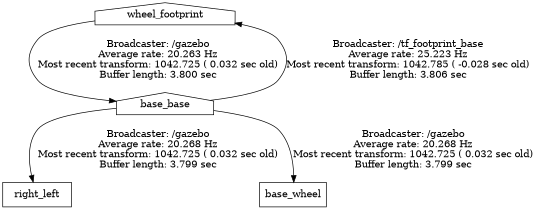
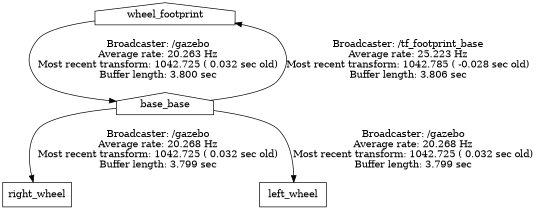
(37, 195) -> (37, 195)
(293, 195) -> (293, 195)
